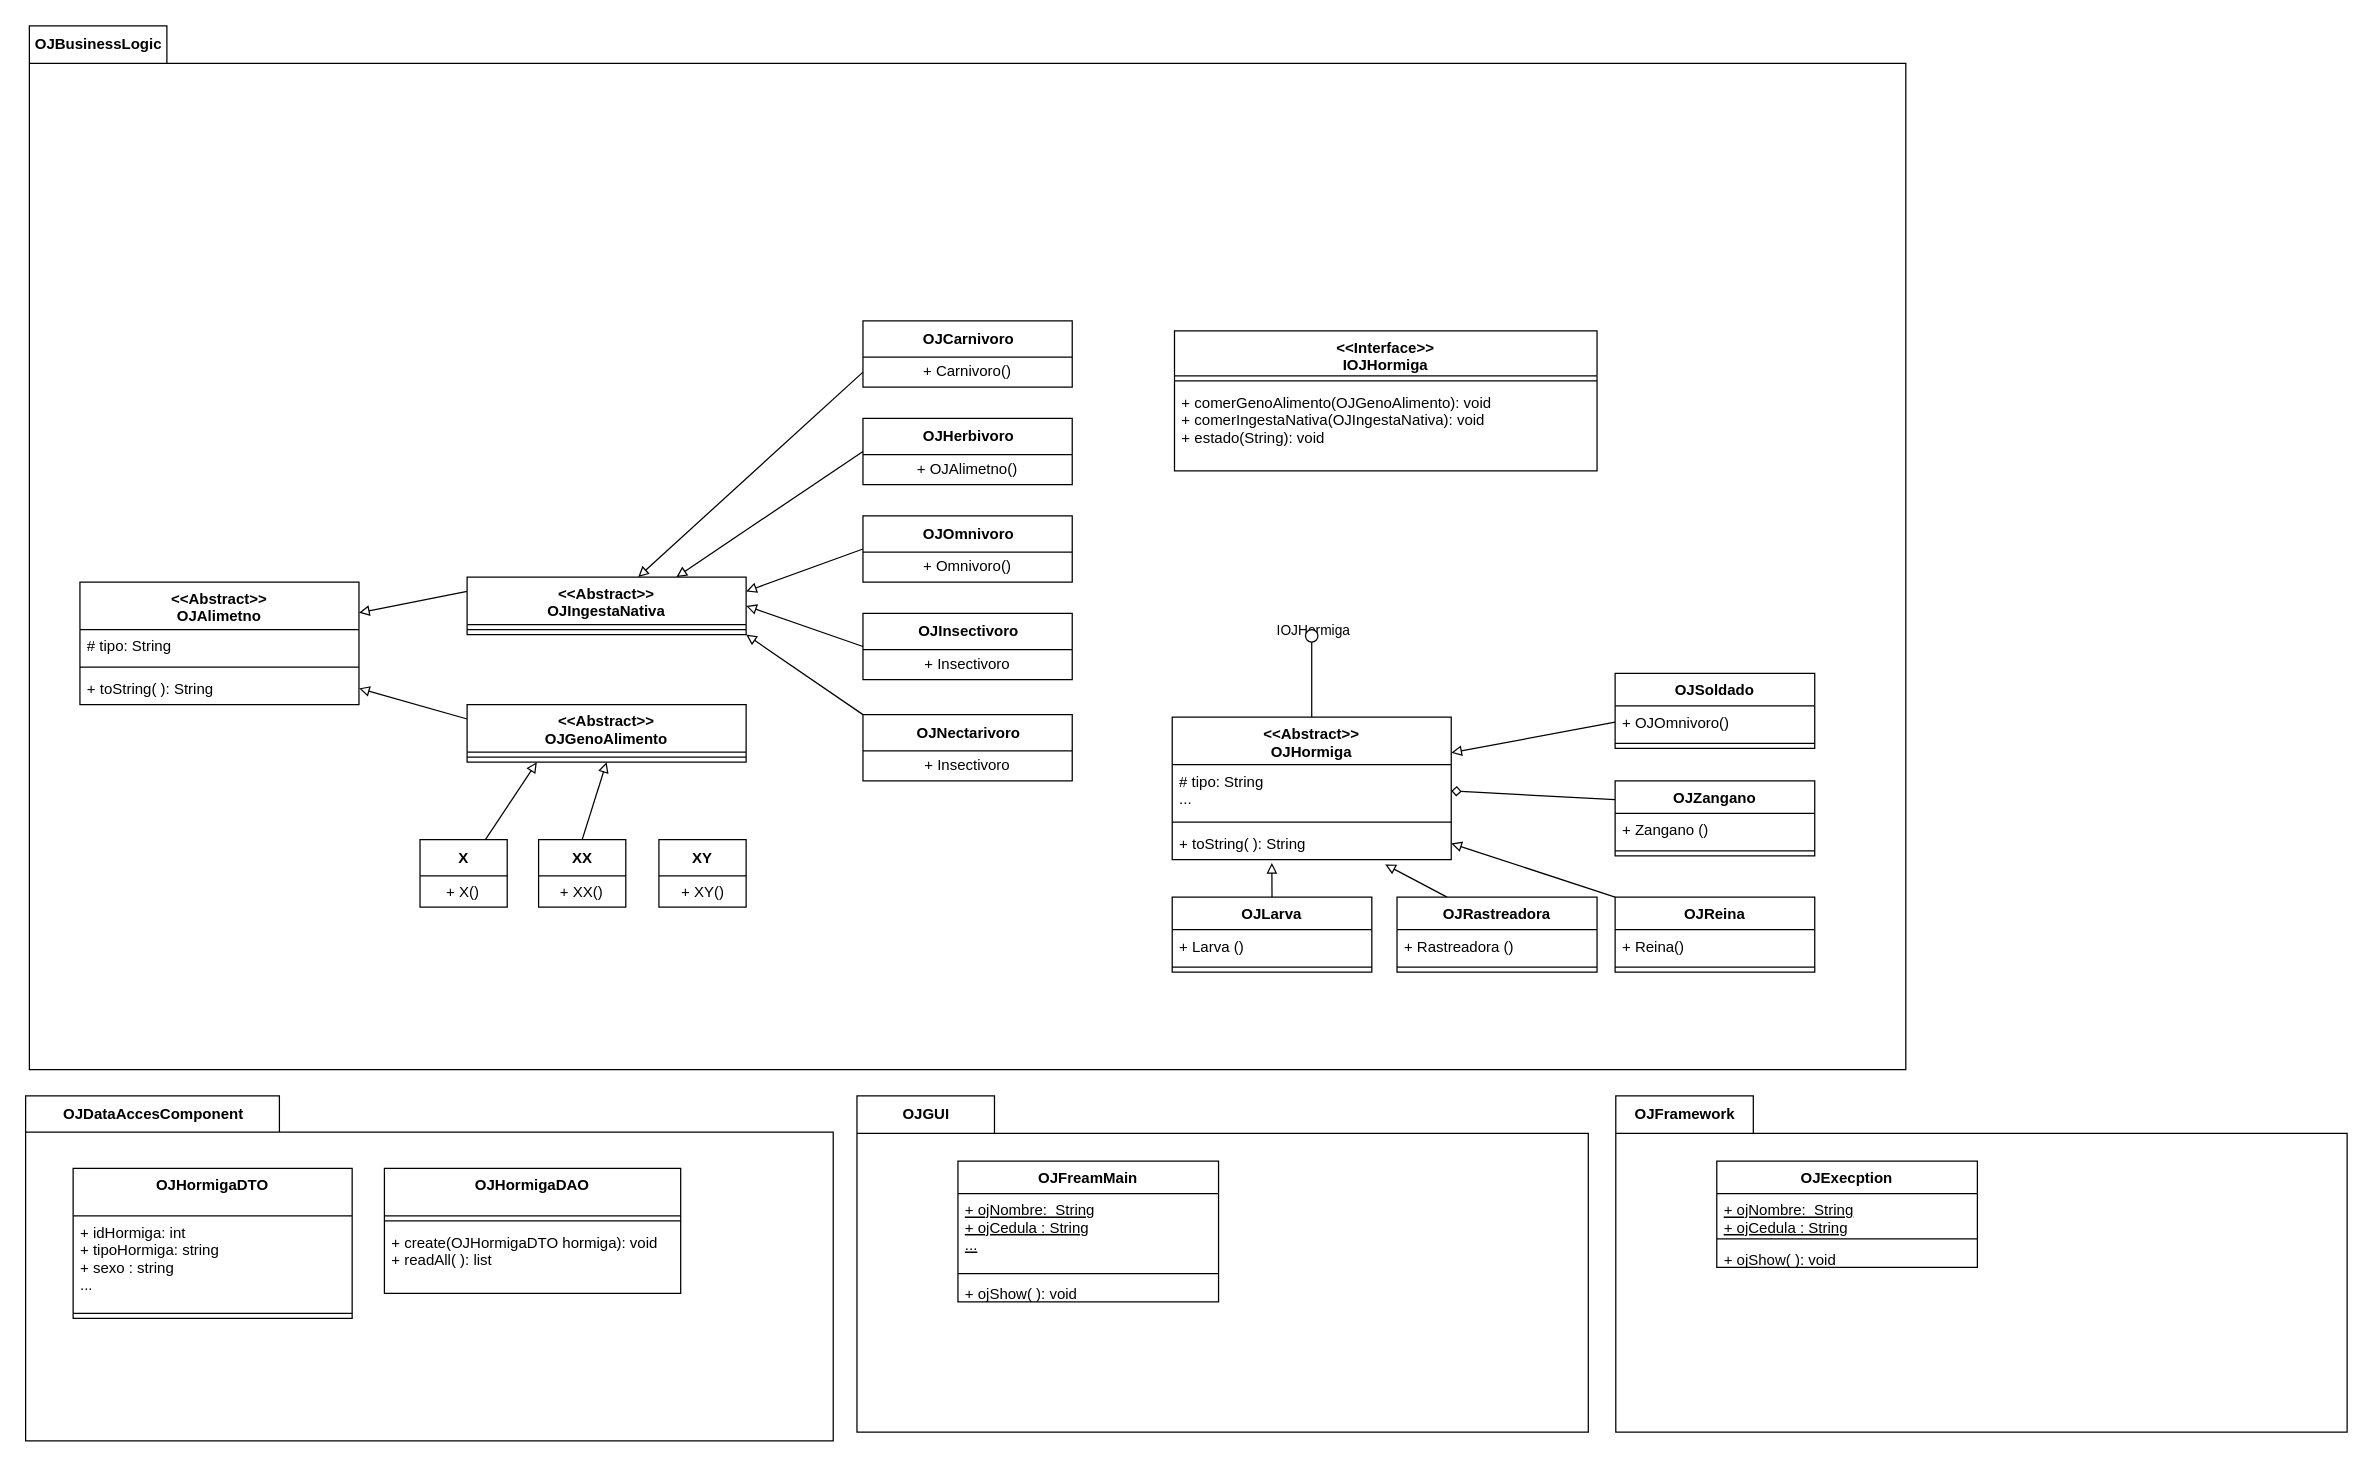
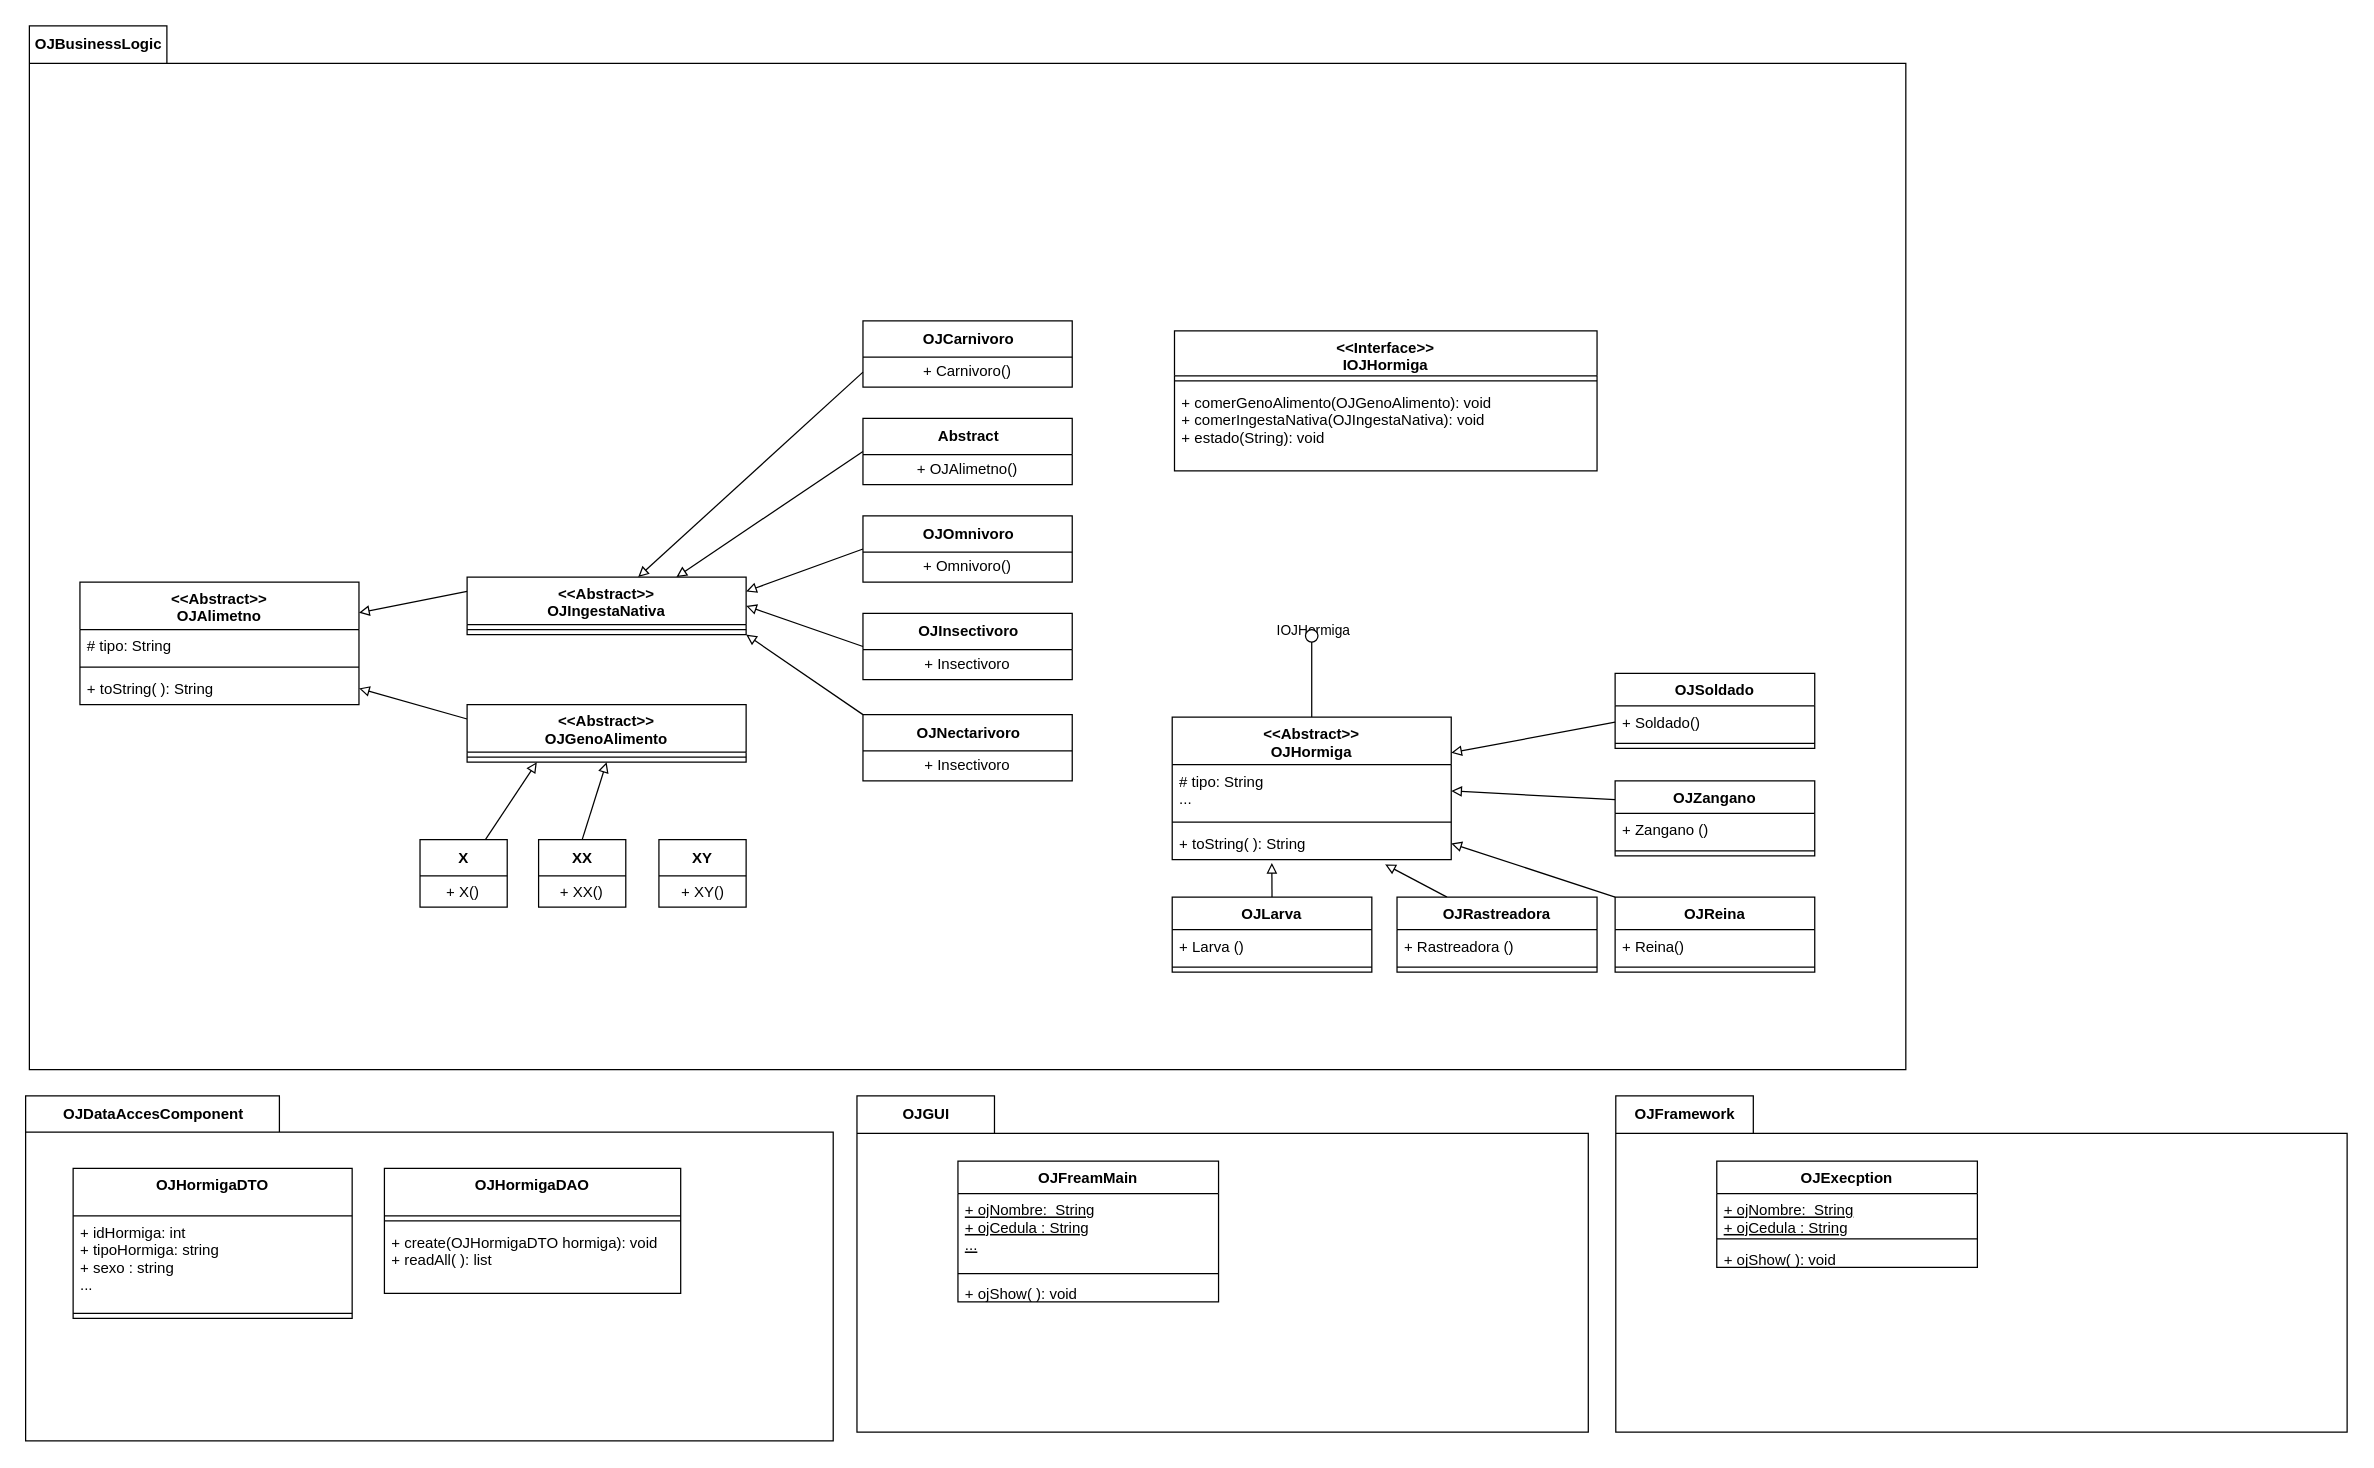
(969, 437) -> (969, 437)
(1677, 723) -> (1664, 723)
(1462, 791) -> (1462, 791)
